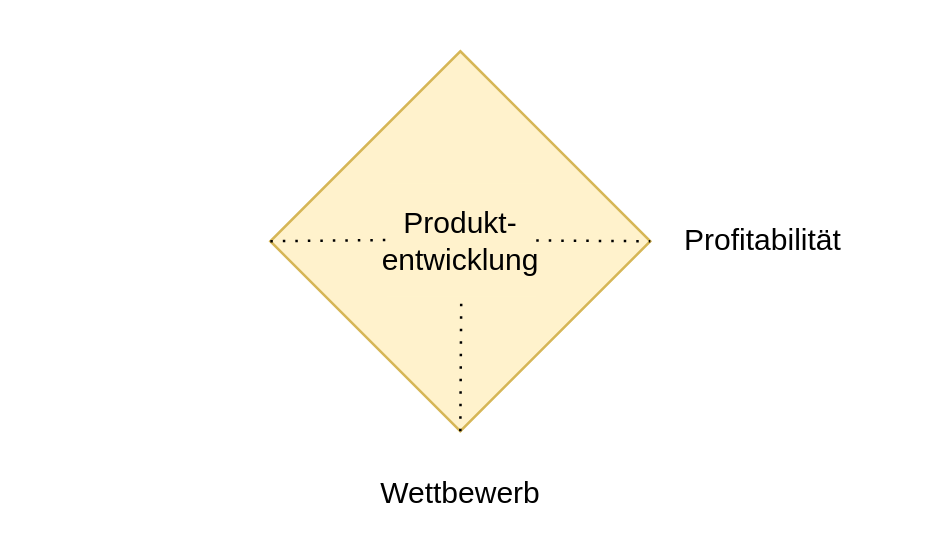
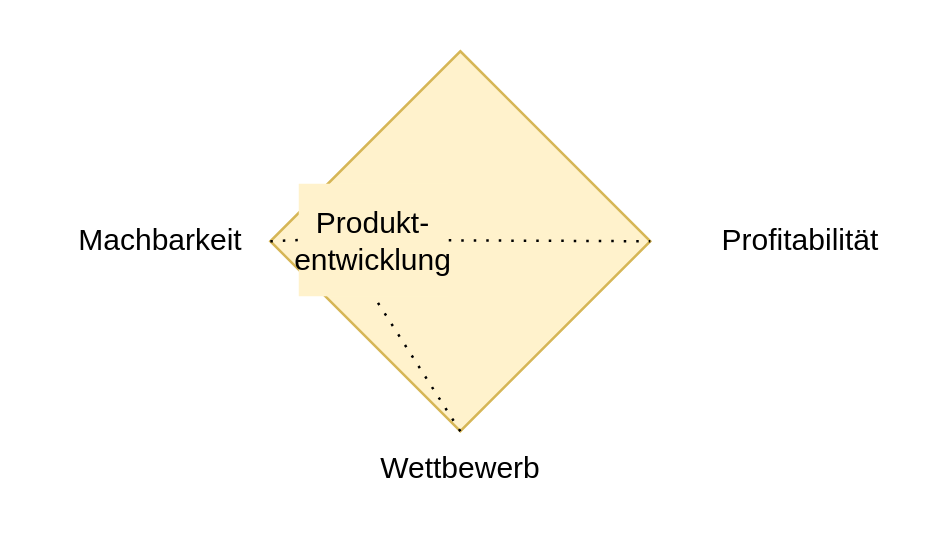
(461, 240) -> (374, 240)
none -> (161, 241)
(763, 241) -> (801, 241)
(461, 494) -> (461, 469)
